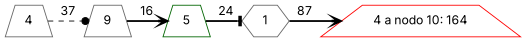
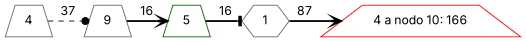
(226, 12) -> (226, 12)
(421, 21) -> (421, 21)
